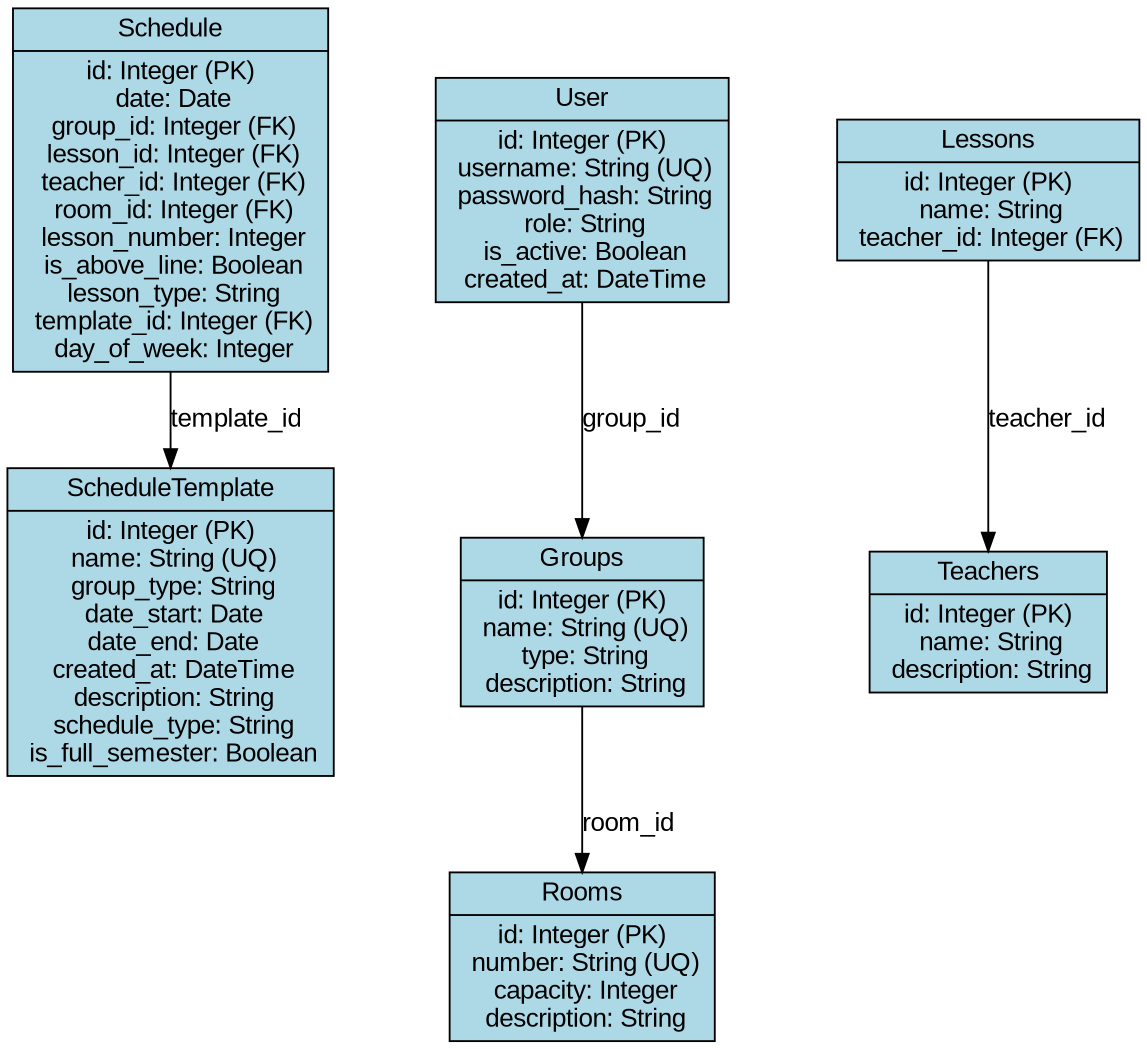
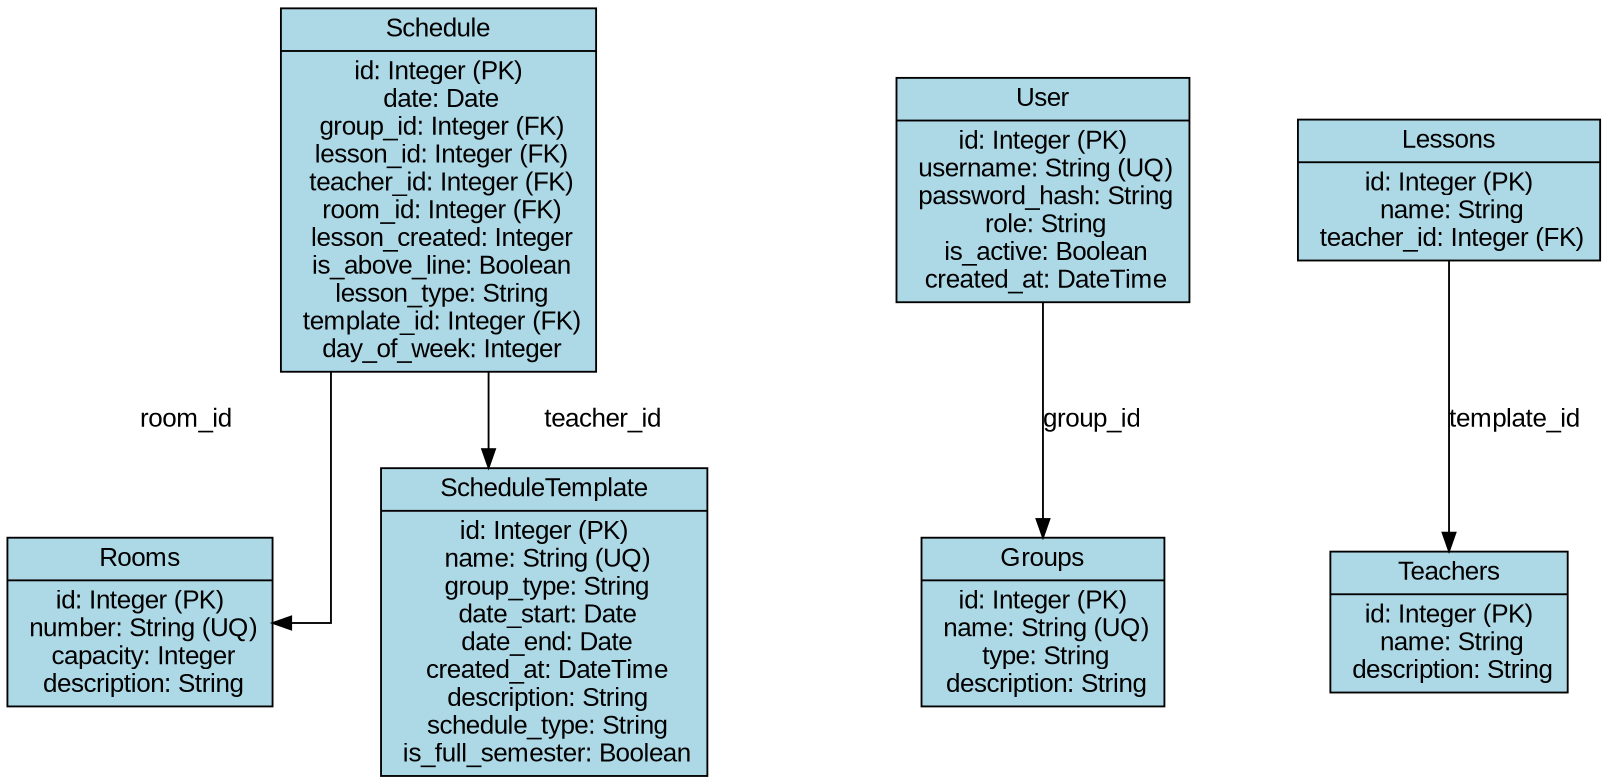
(171, 238) -> (439, 238)
(236, 420) -> (604, 420)
(1048, 420) -> (1515, 420)
(582, 780) -> (331, 517)
